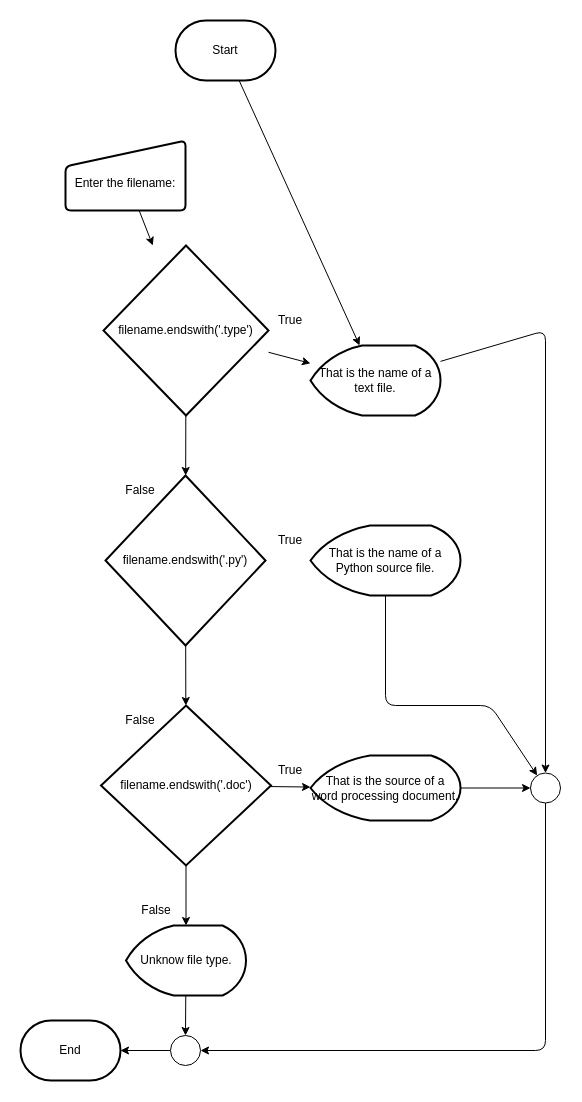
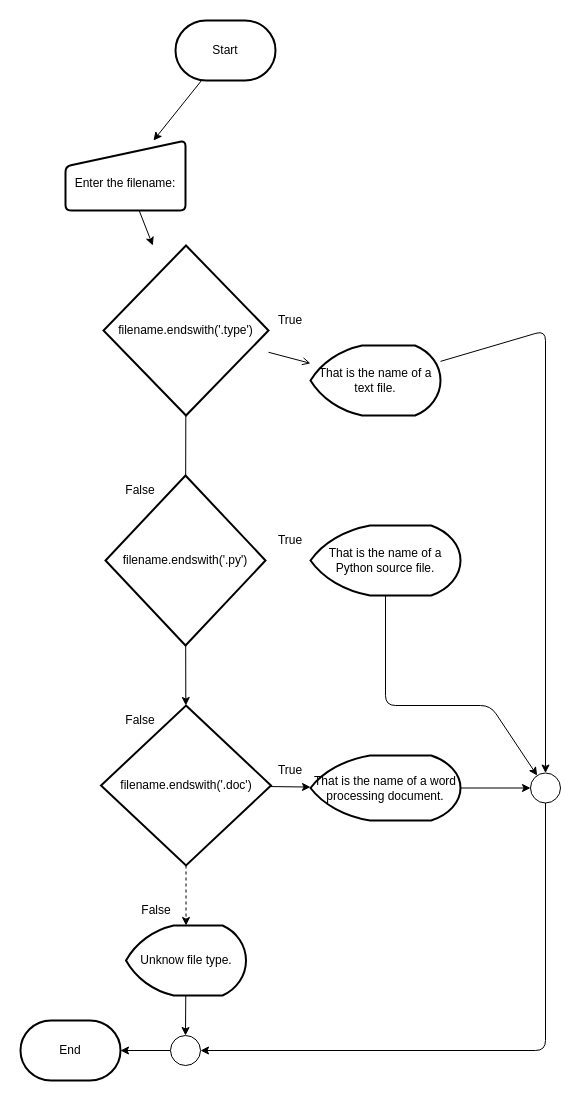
(298, 210) -> (179, 108)
(302, 361) -> (304, 362)
(186, 467) -> (186, 470)
(386, 789) -> (386, 789)
(186, 893) -> (186, 893)
